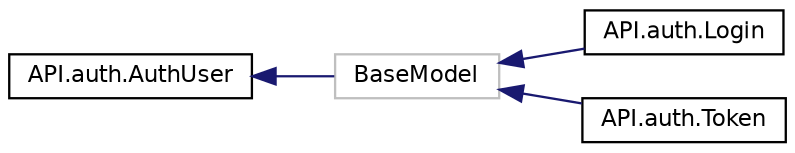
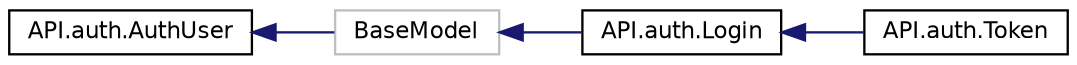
(552, 98) -> (834, 32)
